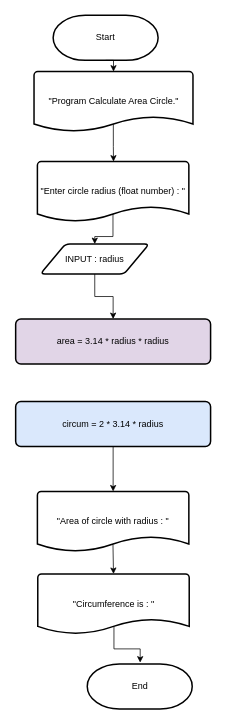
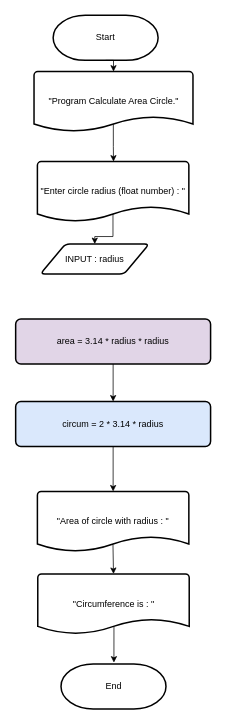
(95, 295) -> none
none -> (113, 395)
(140, 687) -> (113, 687)
